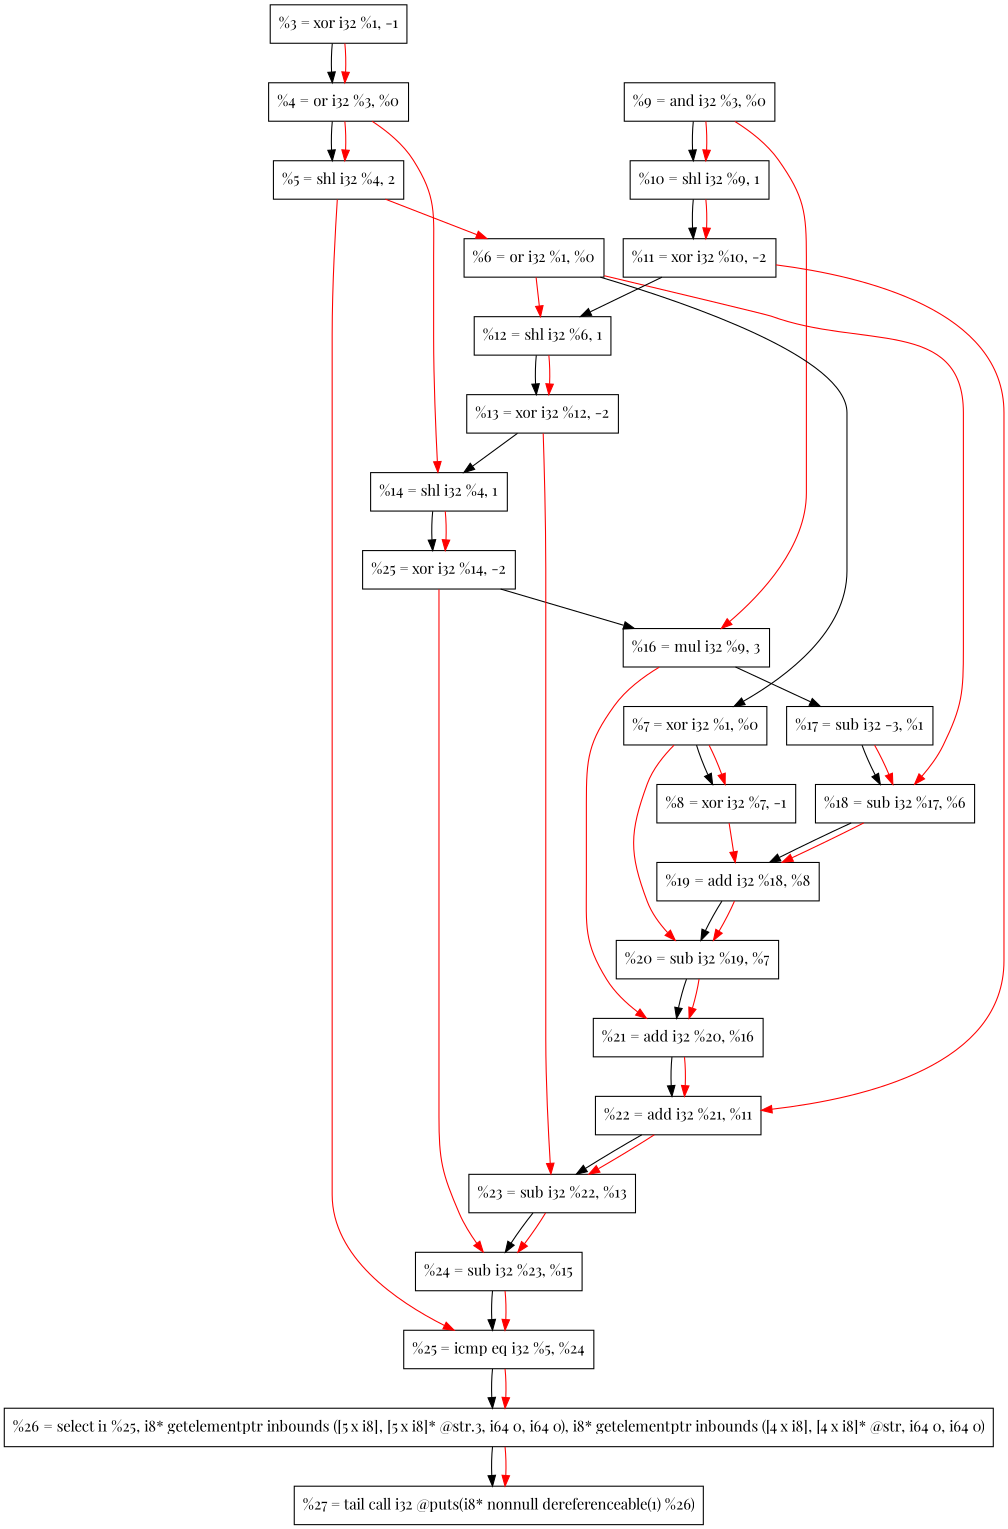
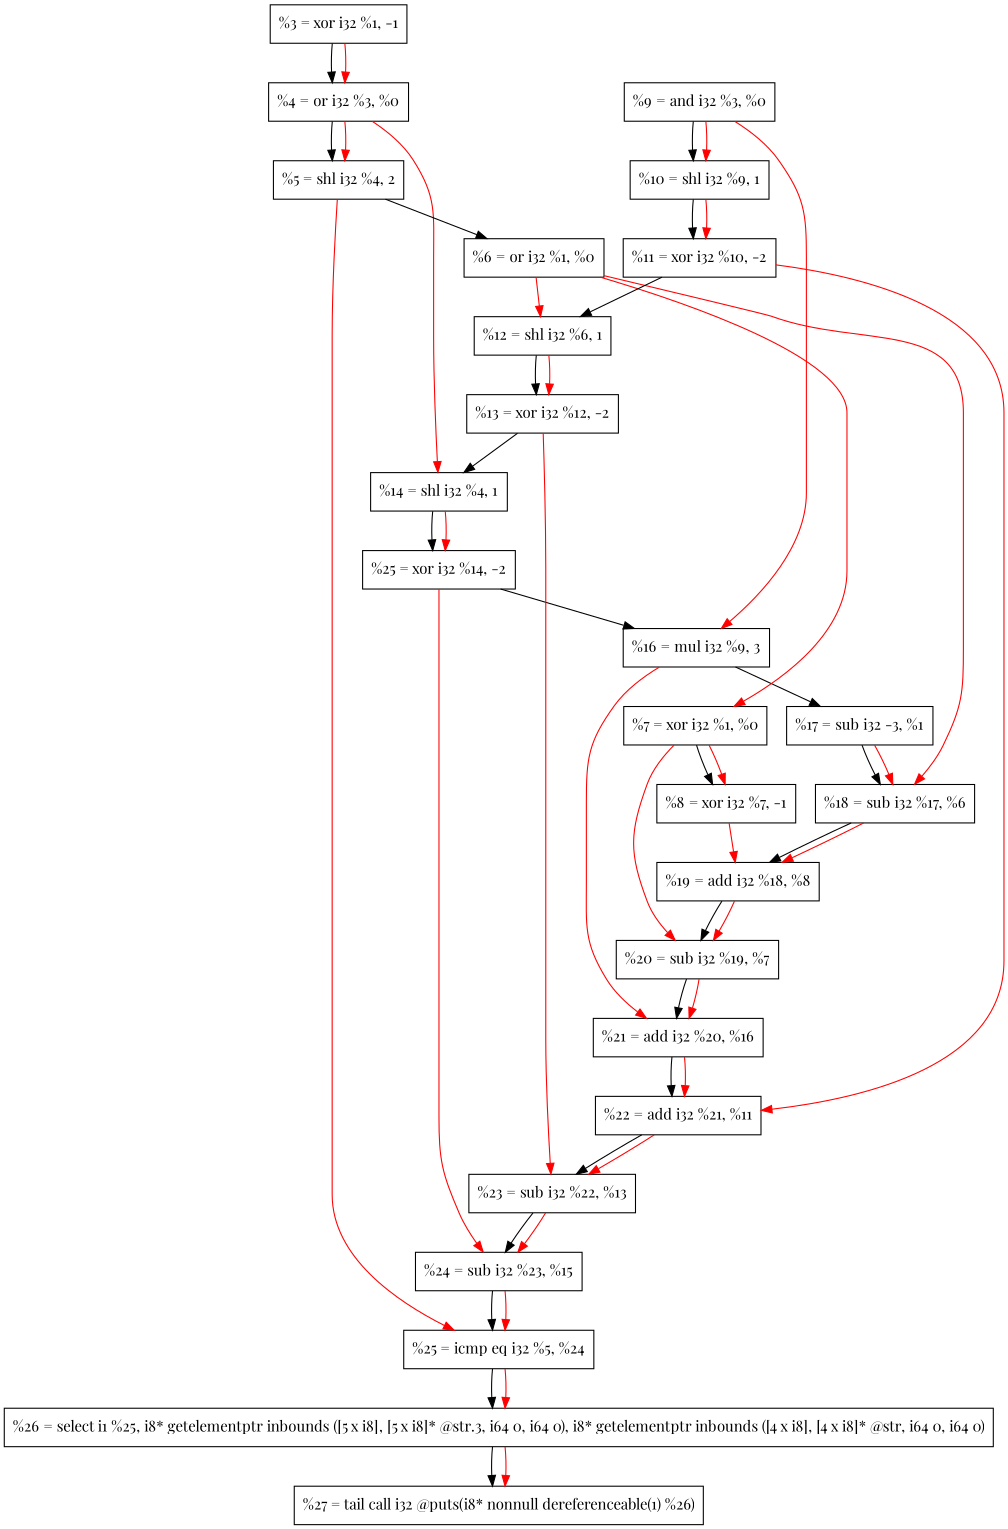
(427, 215) -> (427, 215)
(847, 433) -> (847, 433)
